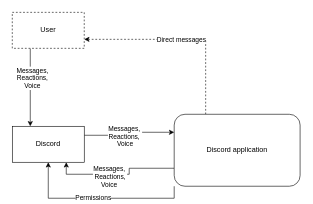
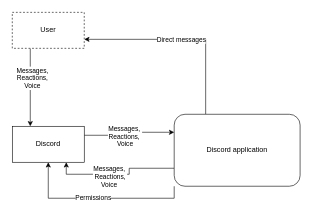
(206, 79) -> (206, 79)
